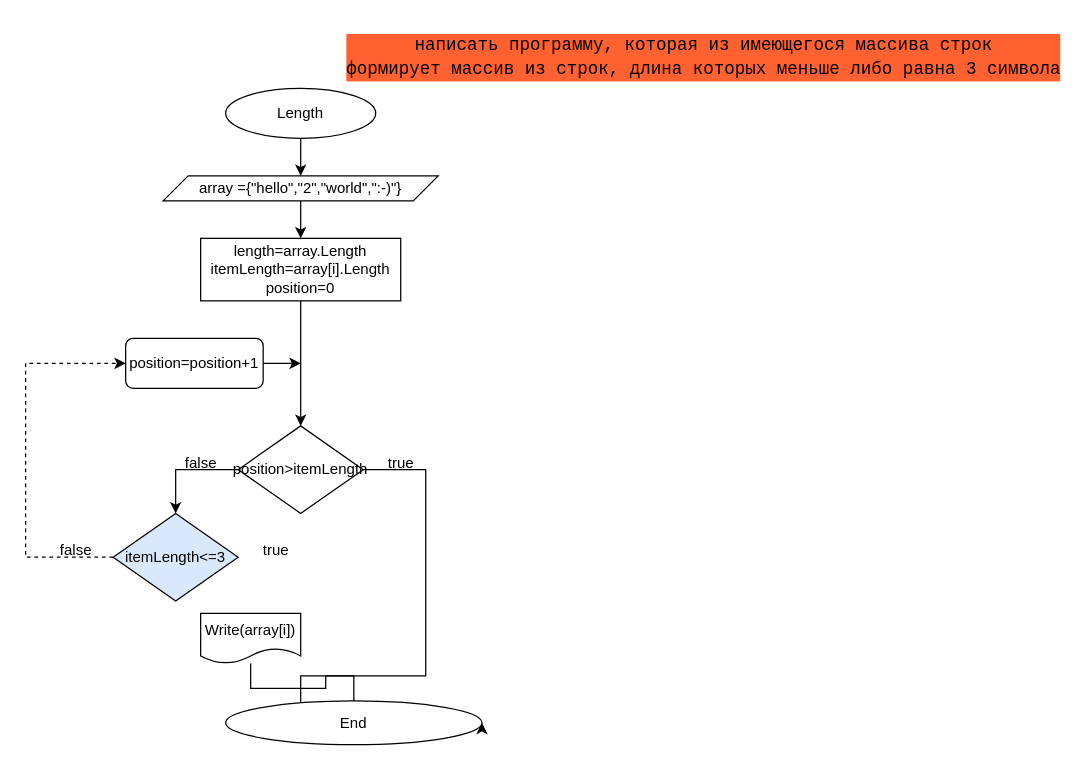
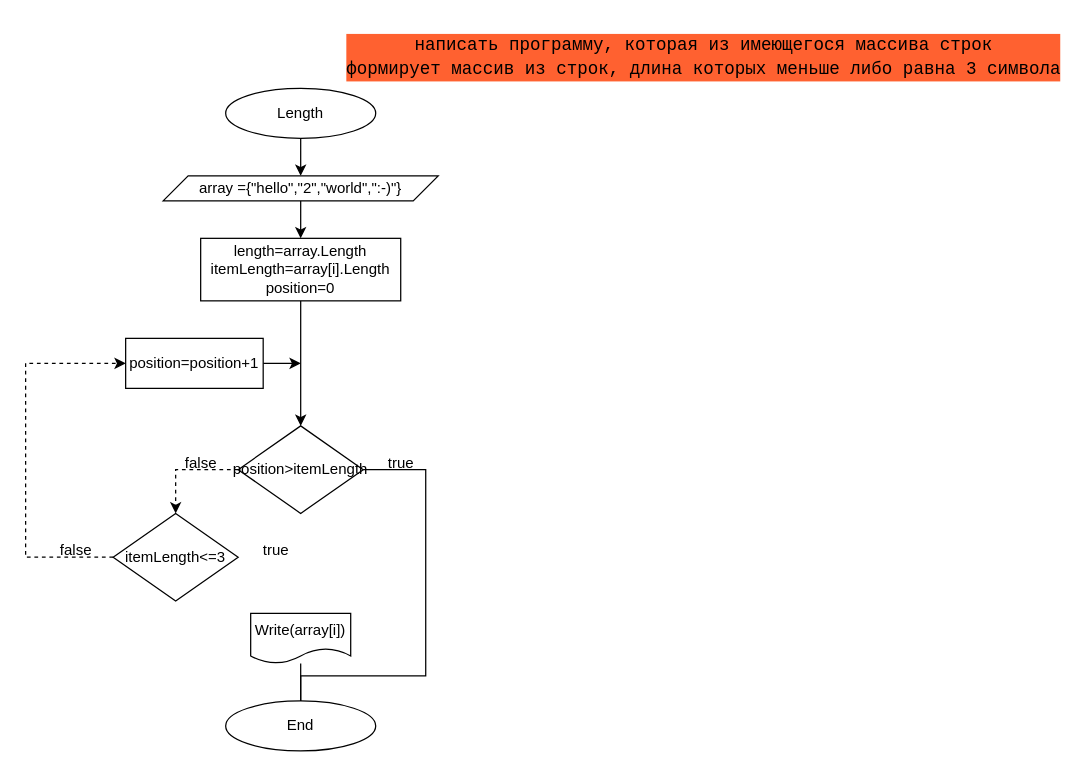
(194, 363) -> (194, 363)
(188, 469) -> (188, 469)
(176, 557) -> (176, 557)
(251, 638) -> (301, 638)
(354, 723) -> (301, 726)
